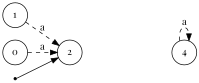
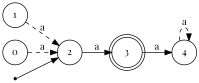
none -> (127, 52)
